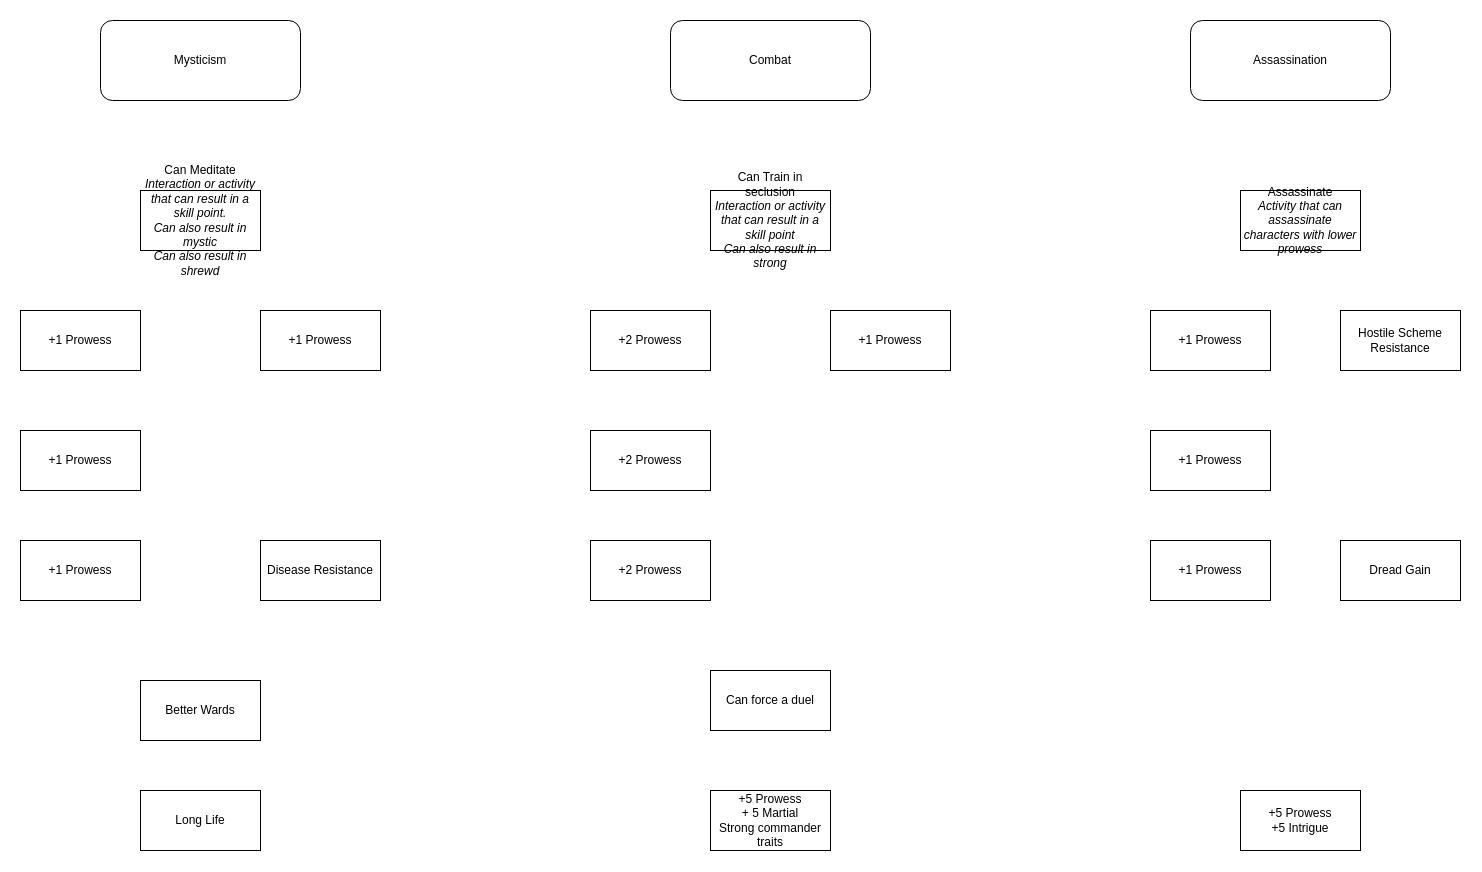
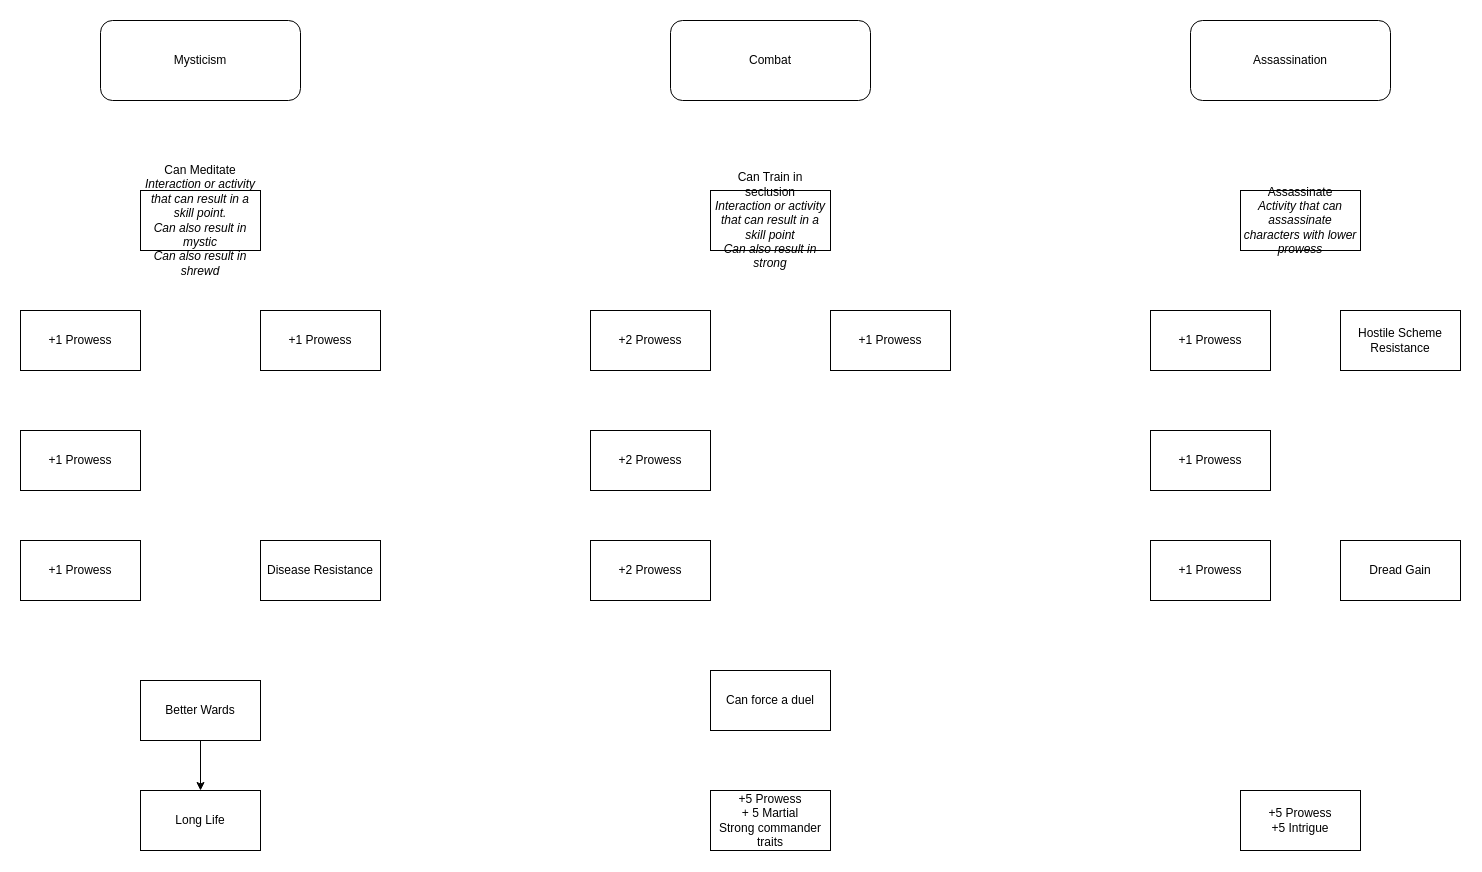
none -> (201, 762)
